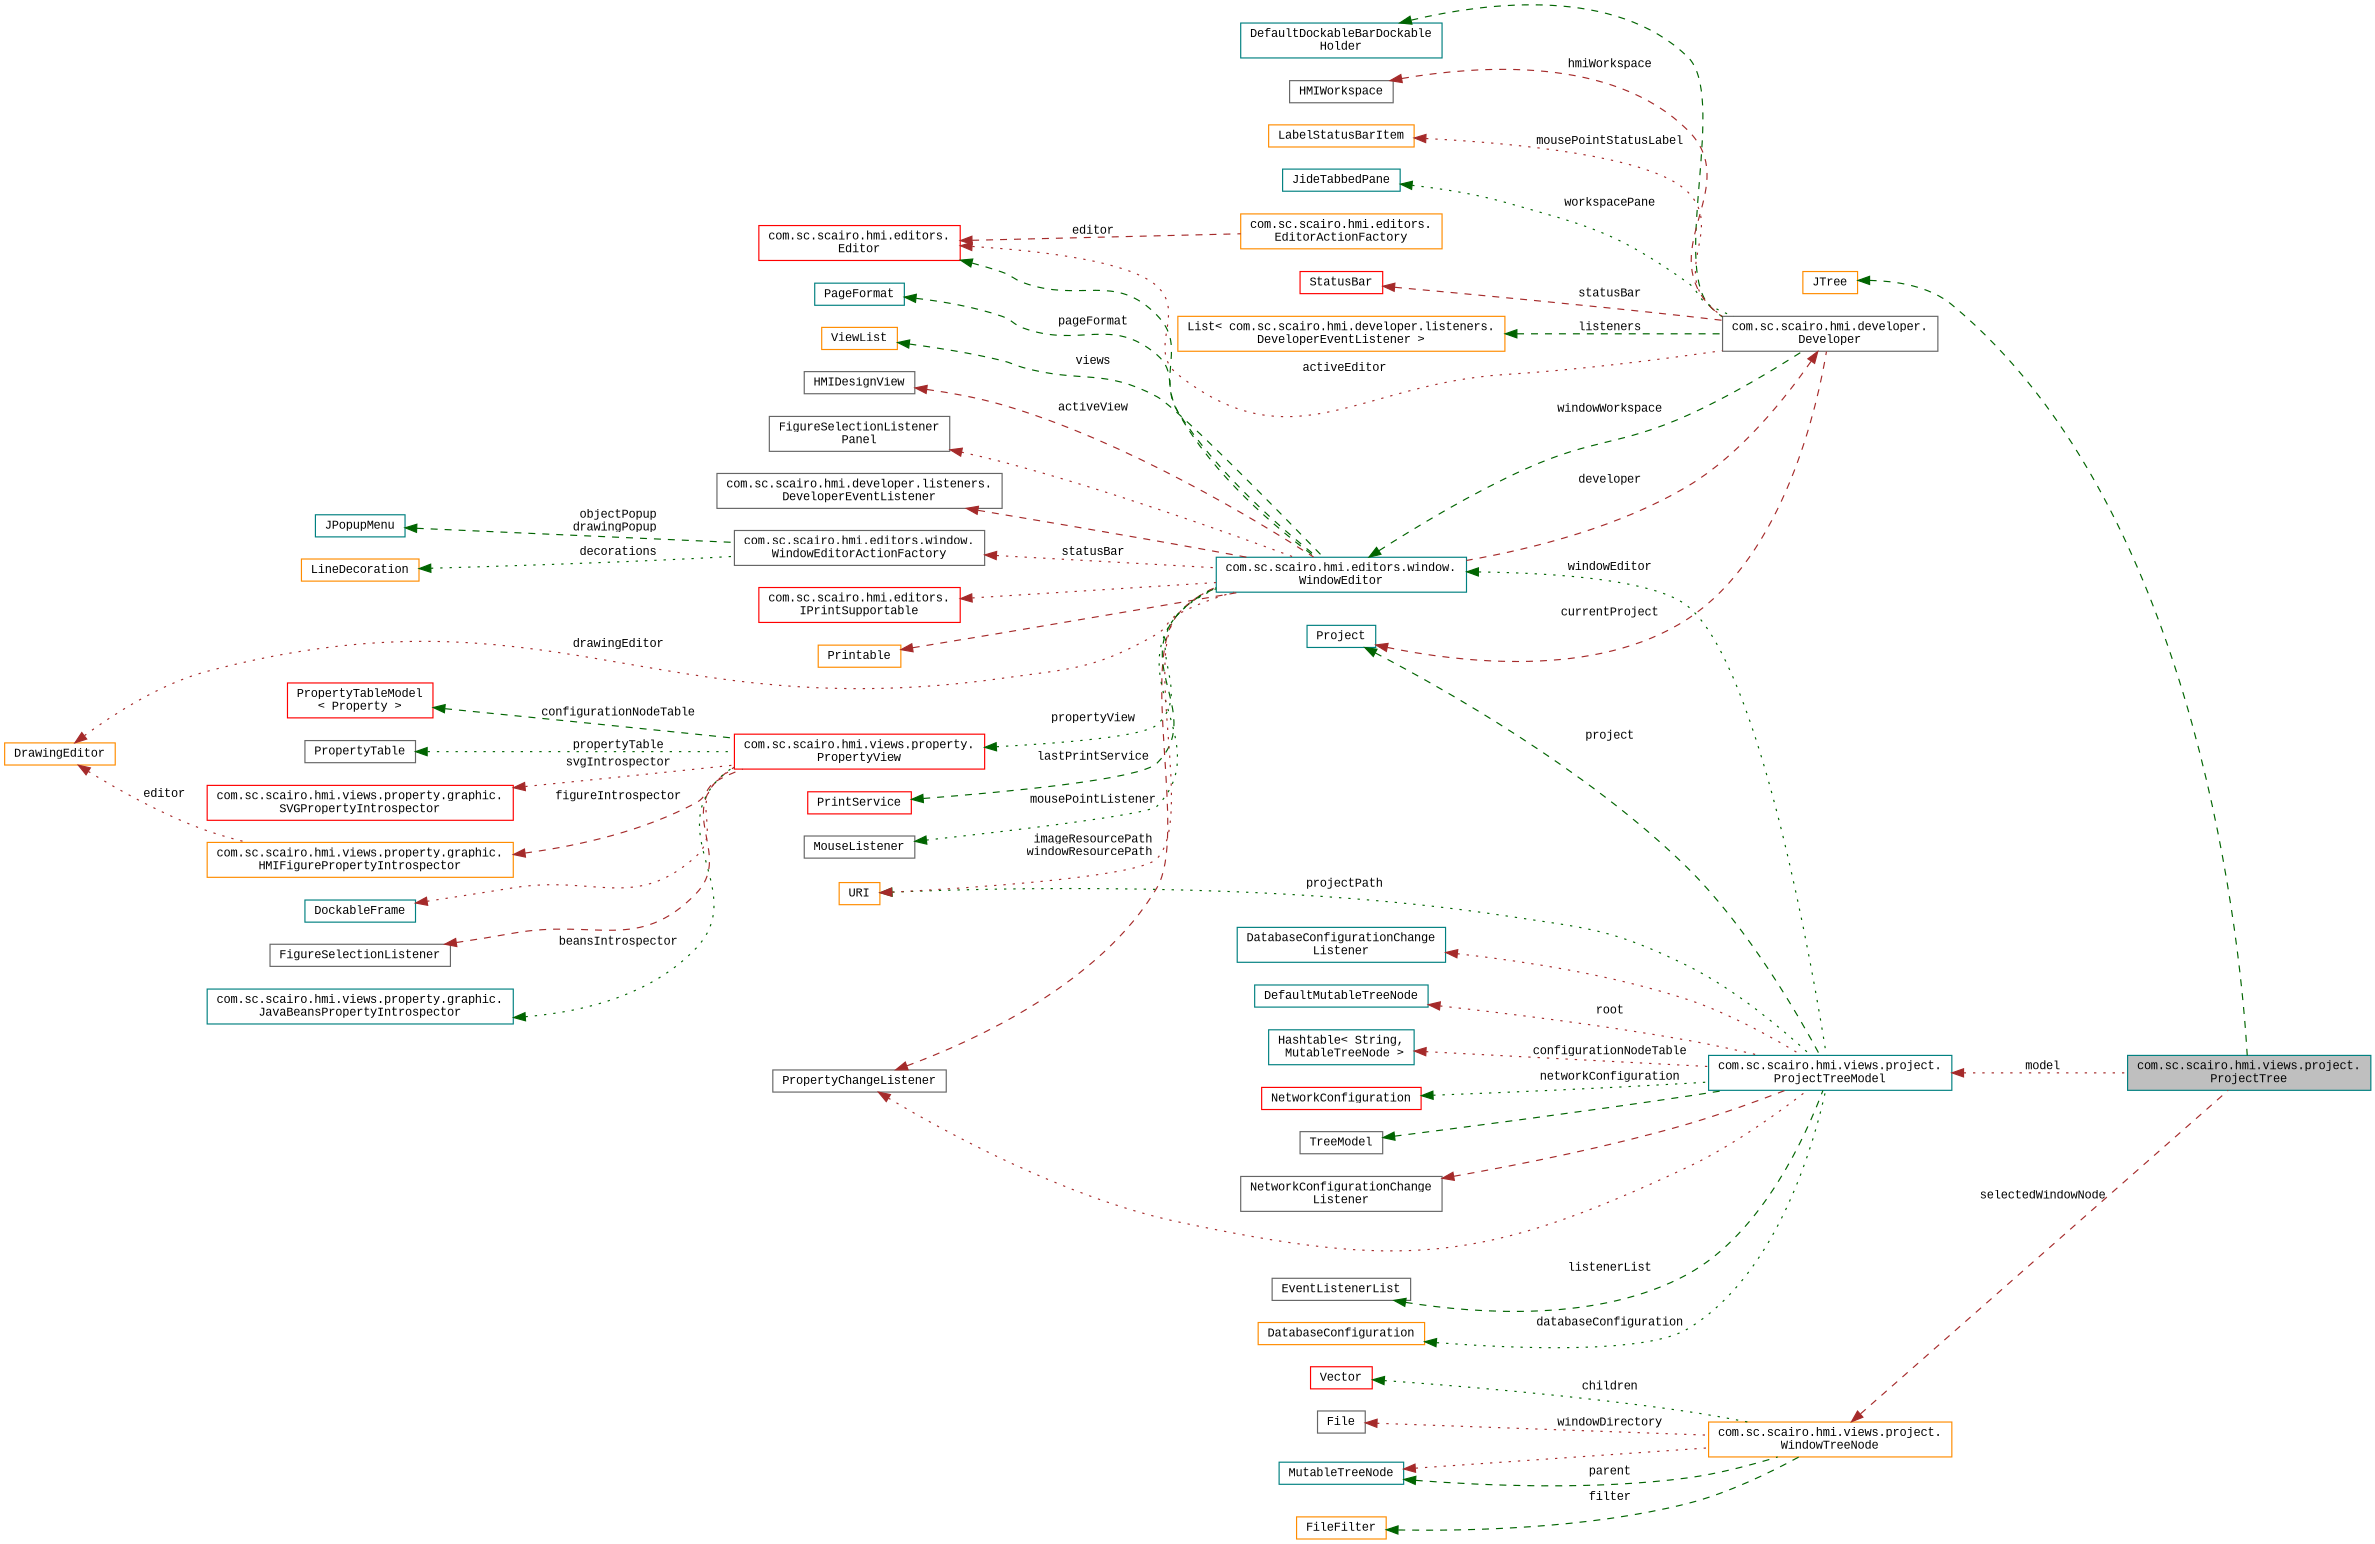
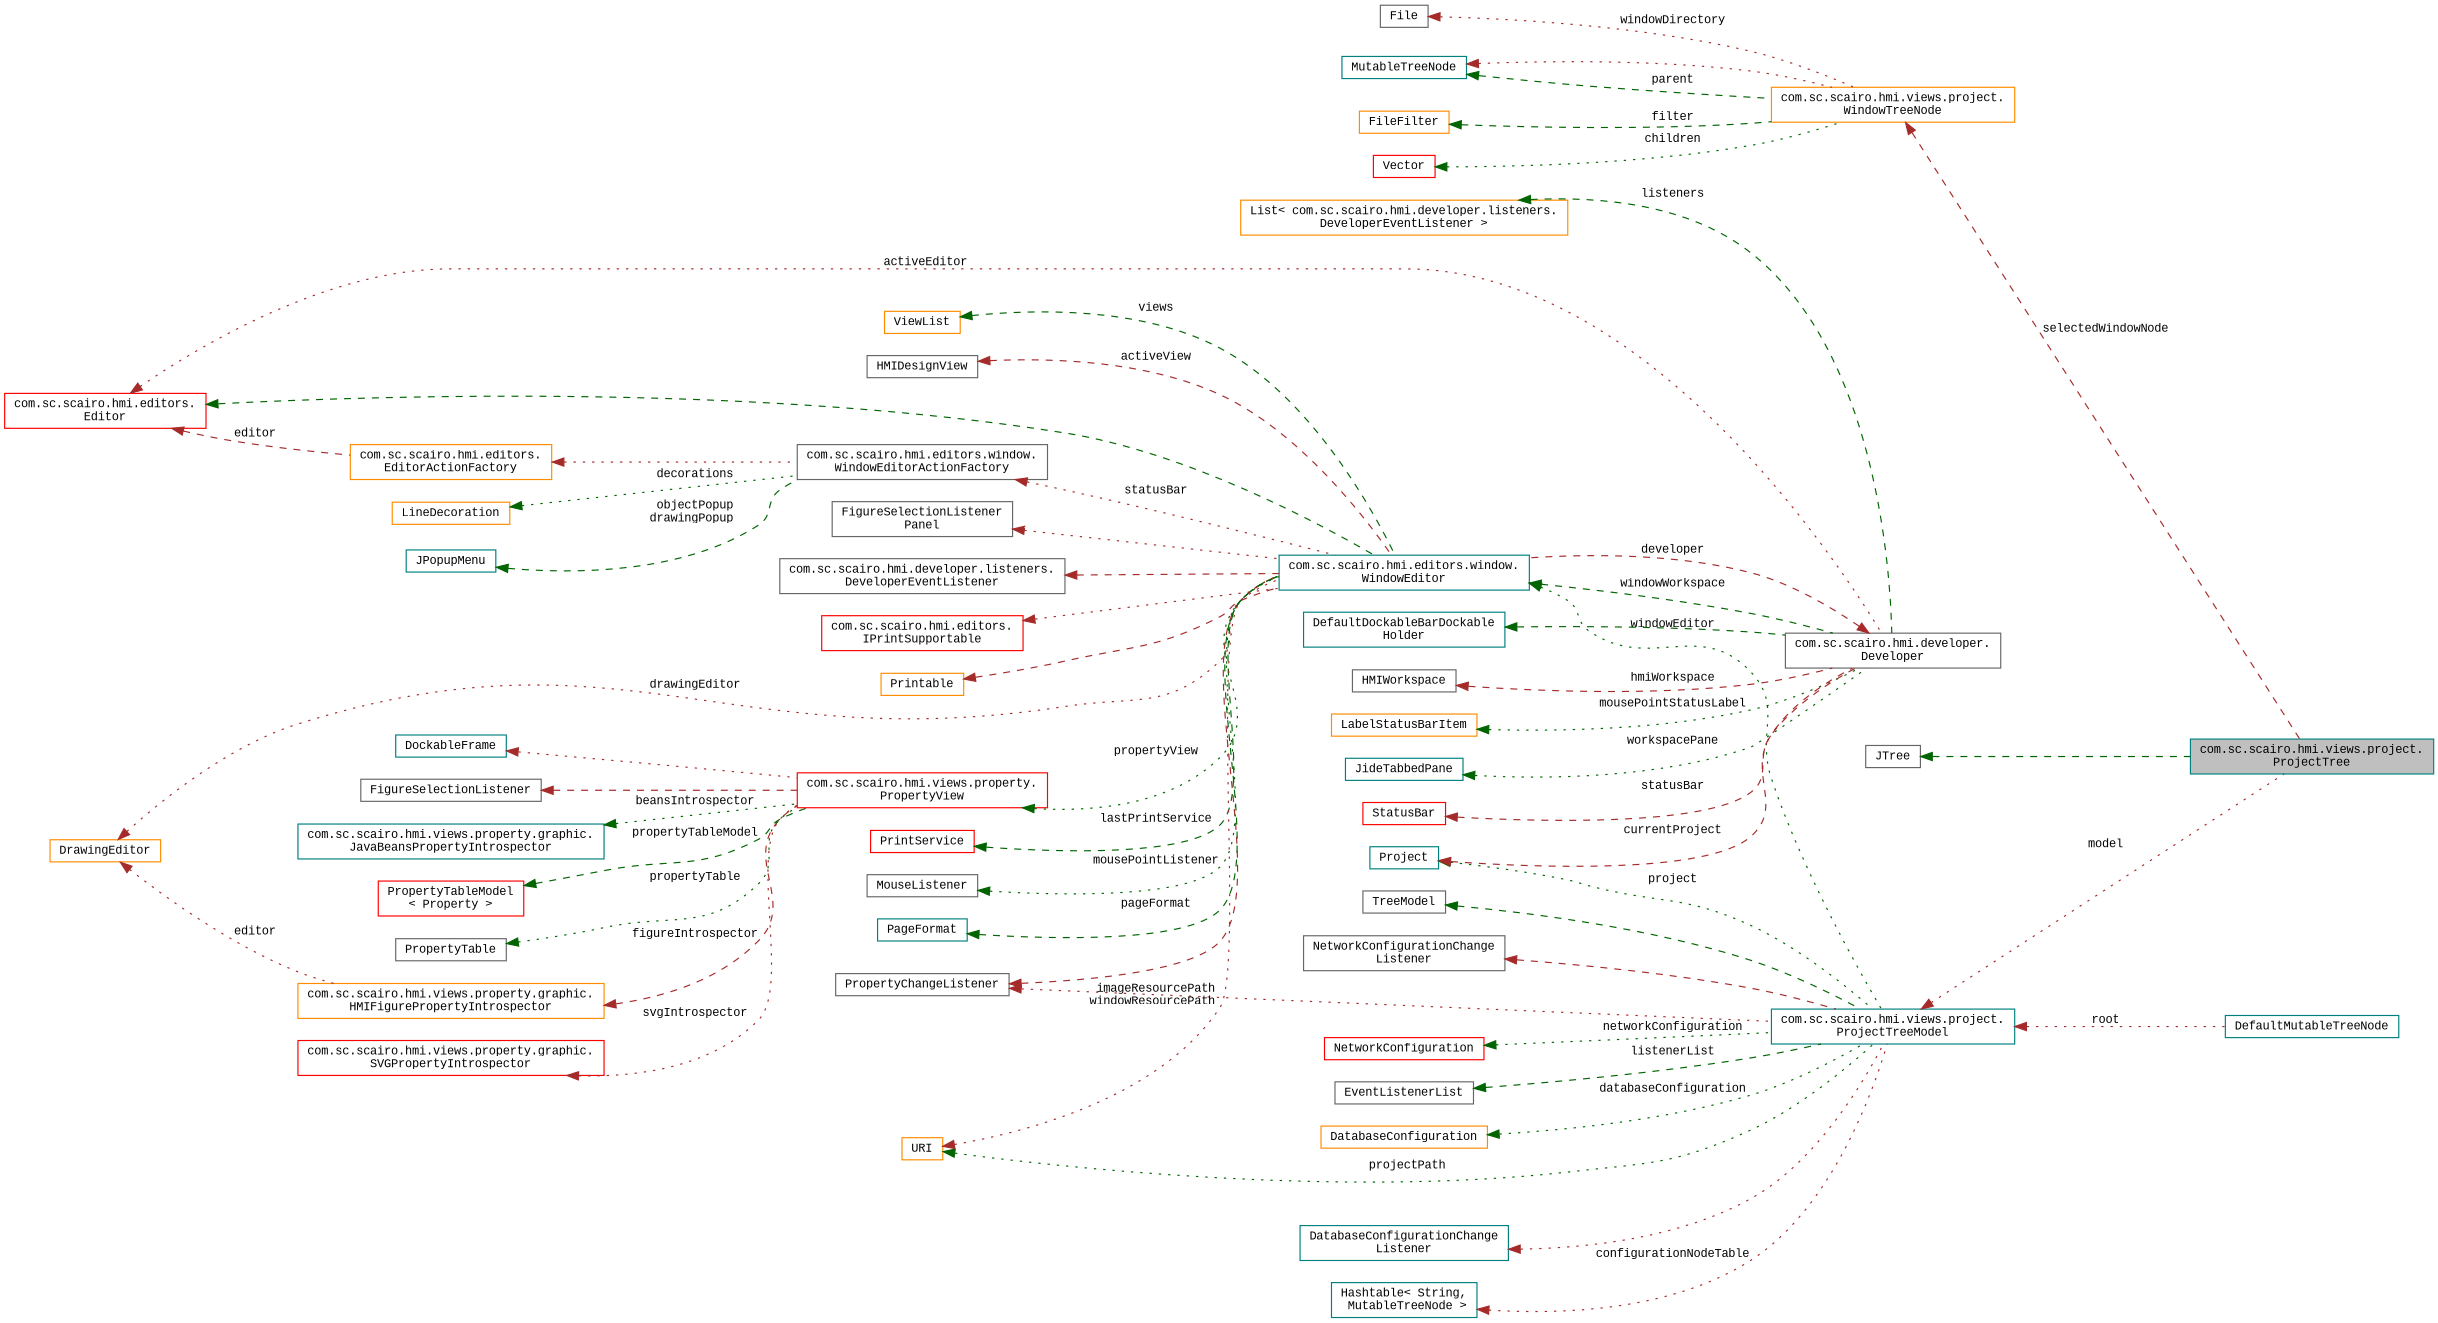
(1628, 165) -> (1678, 722)
(1830, 283) -> (1893, 757)
none -> (681, 462)
(615, 713) -> (692, 833)
(1631, 818) -> (1675, 902)
(1600, 1026) -> (2126, 1027)
